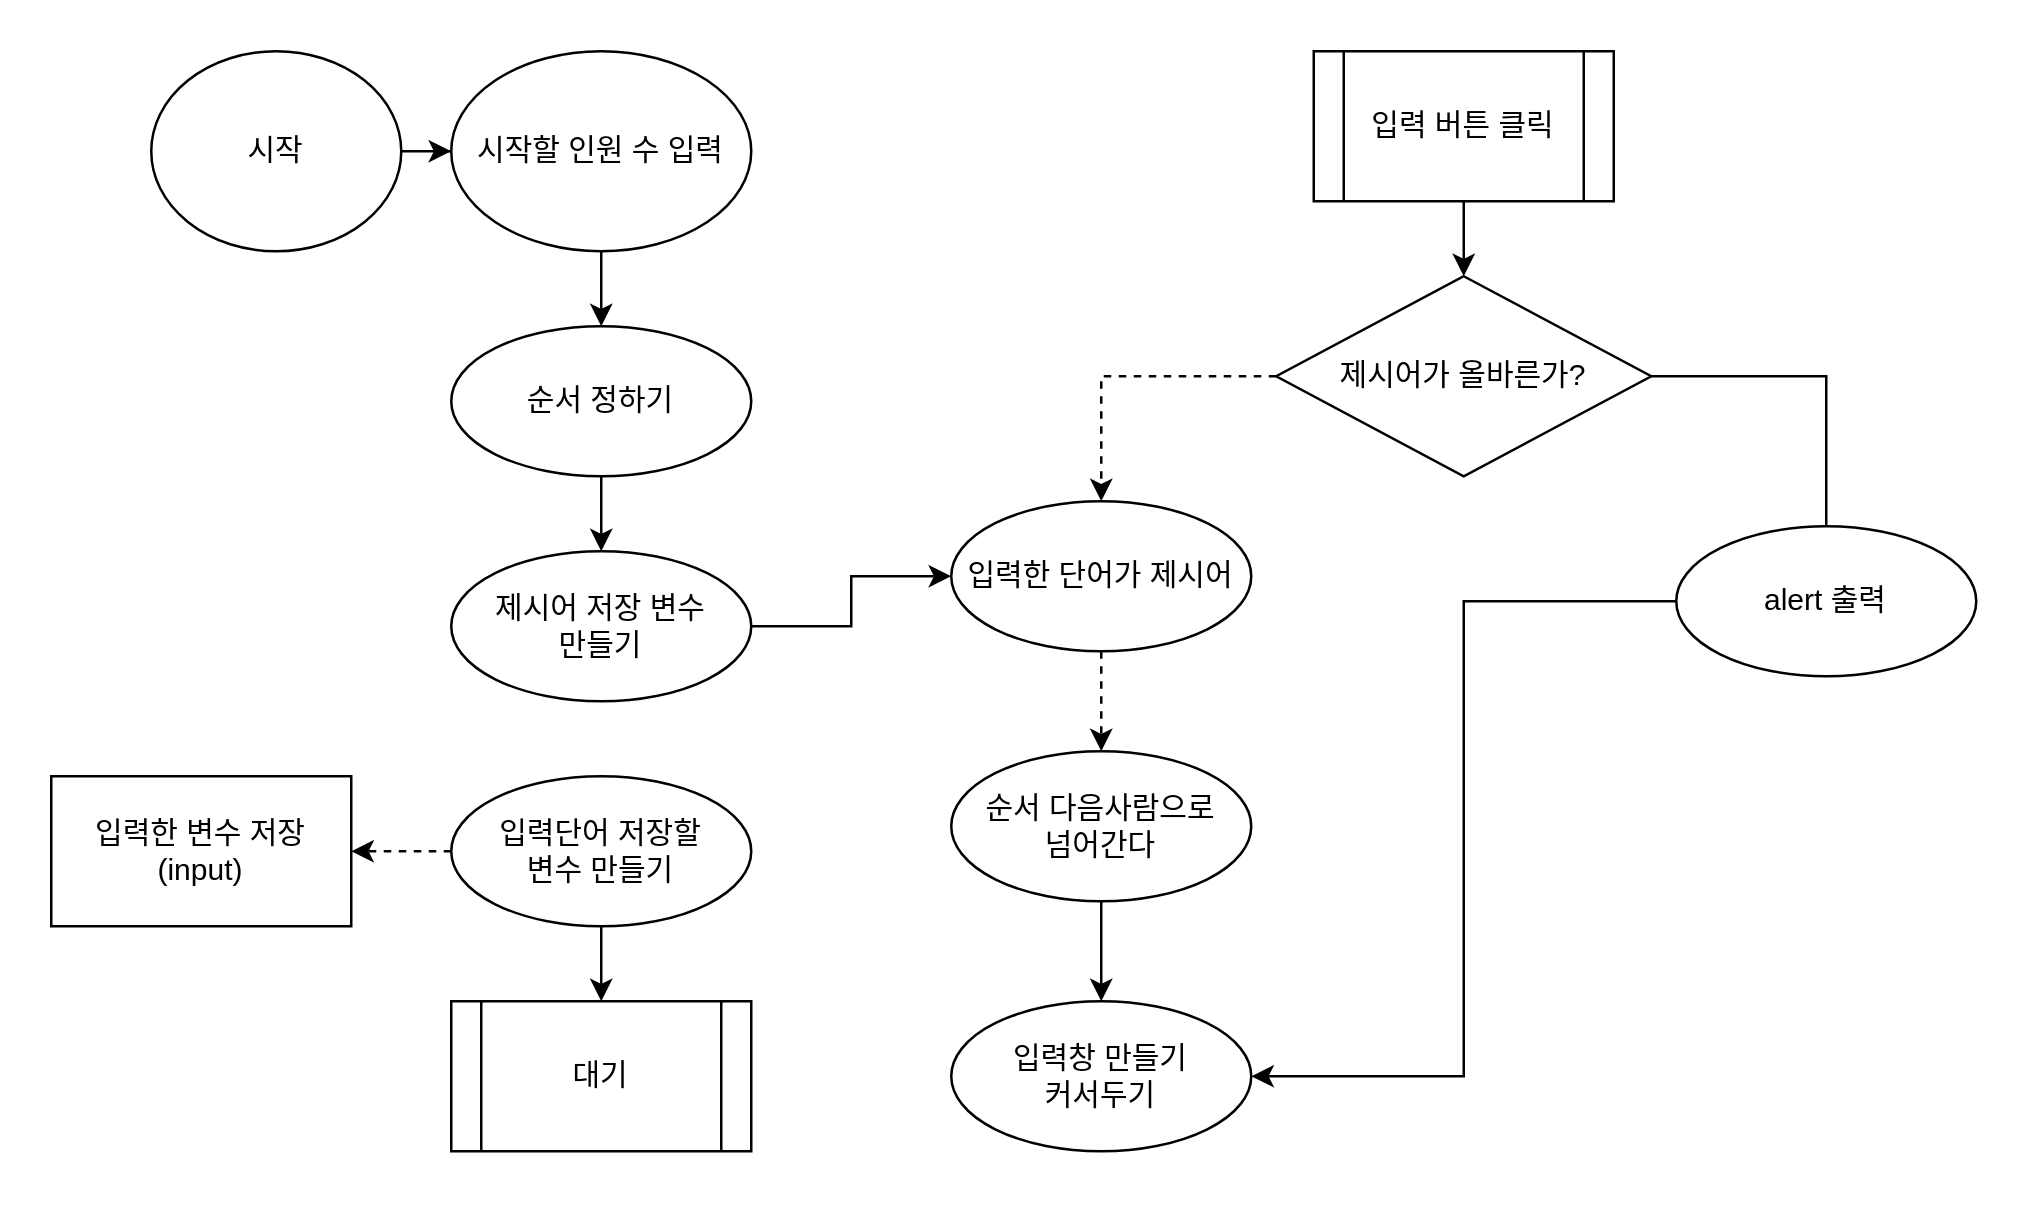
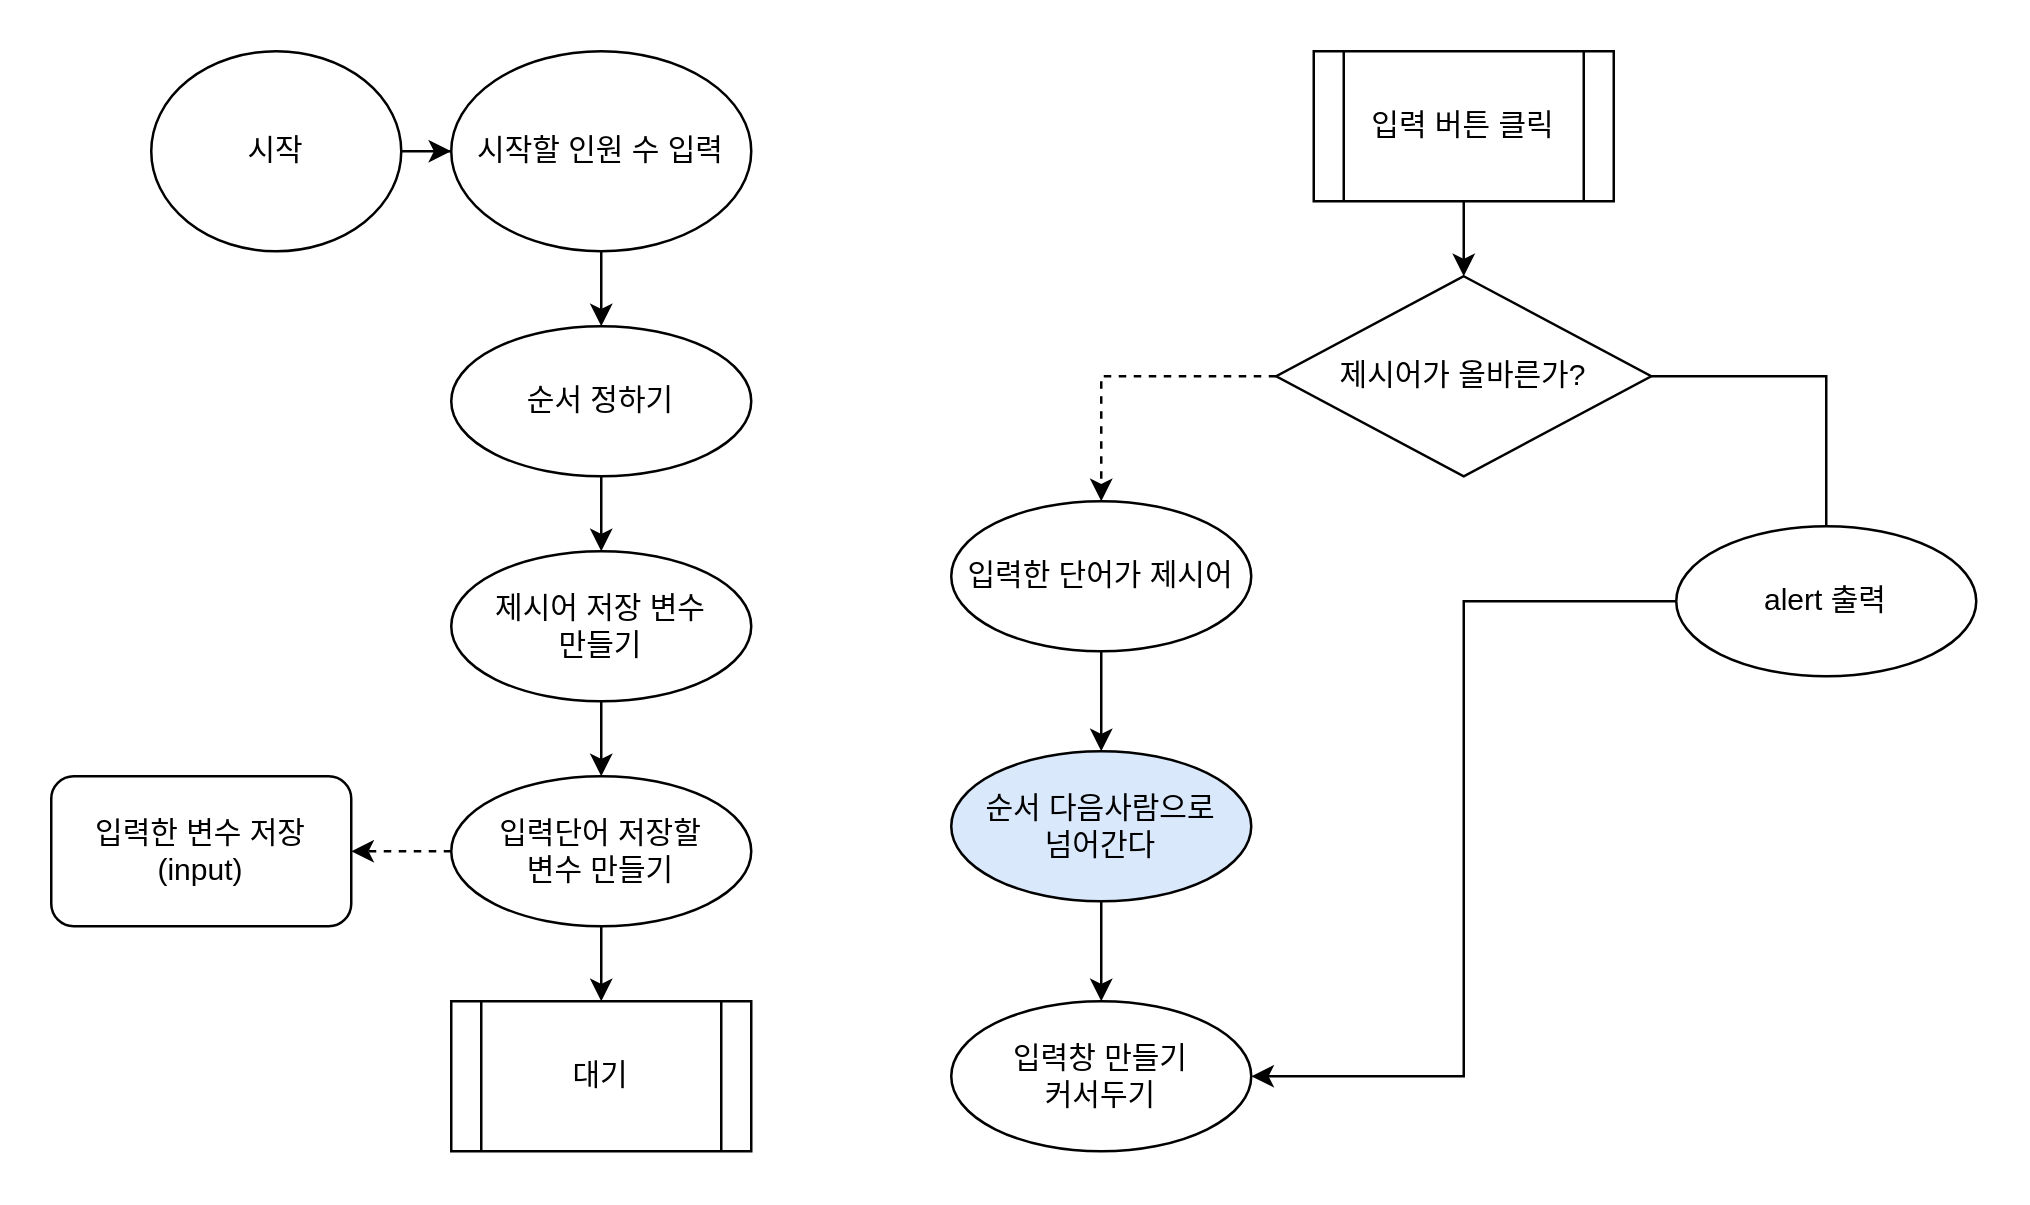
(851, 609) -> (601, 747)
(1101, 692) -> (1101, 692)
(1101, 826) -> (1101, 826)
(201, 851) -> (201, 851)
